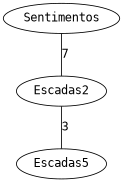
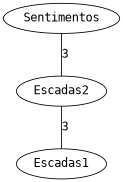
(65, 55) -> (65, 55)
(61, 164) -> (61, 164)
